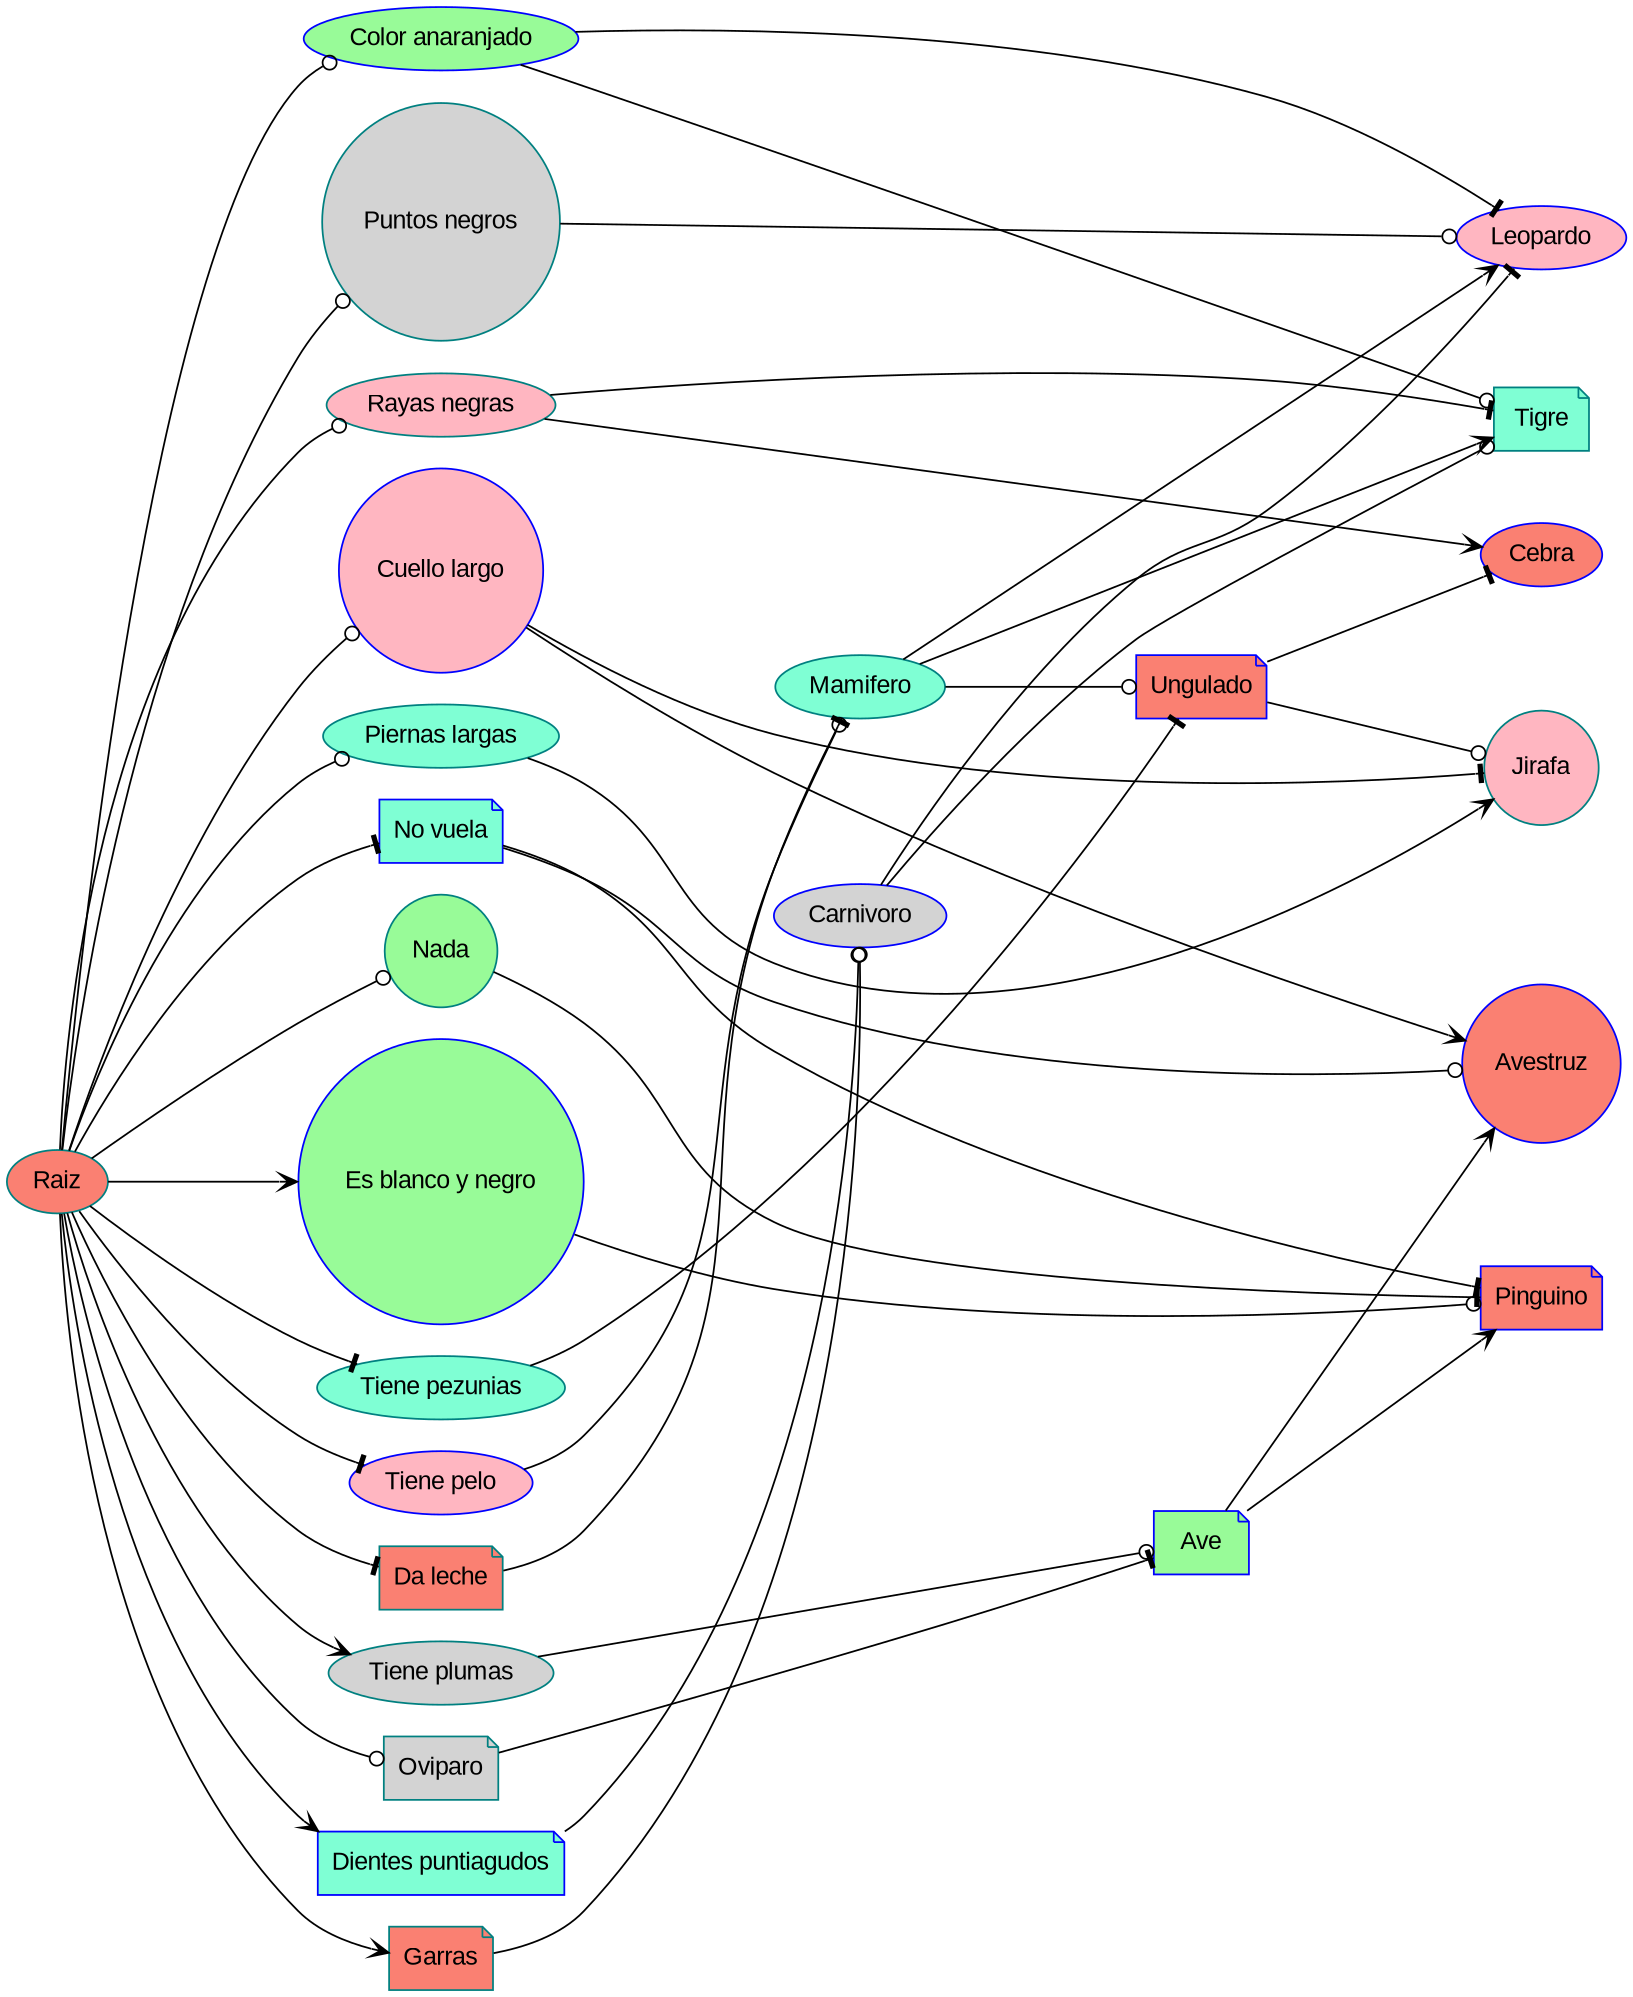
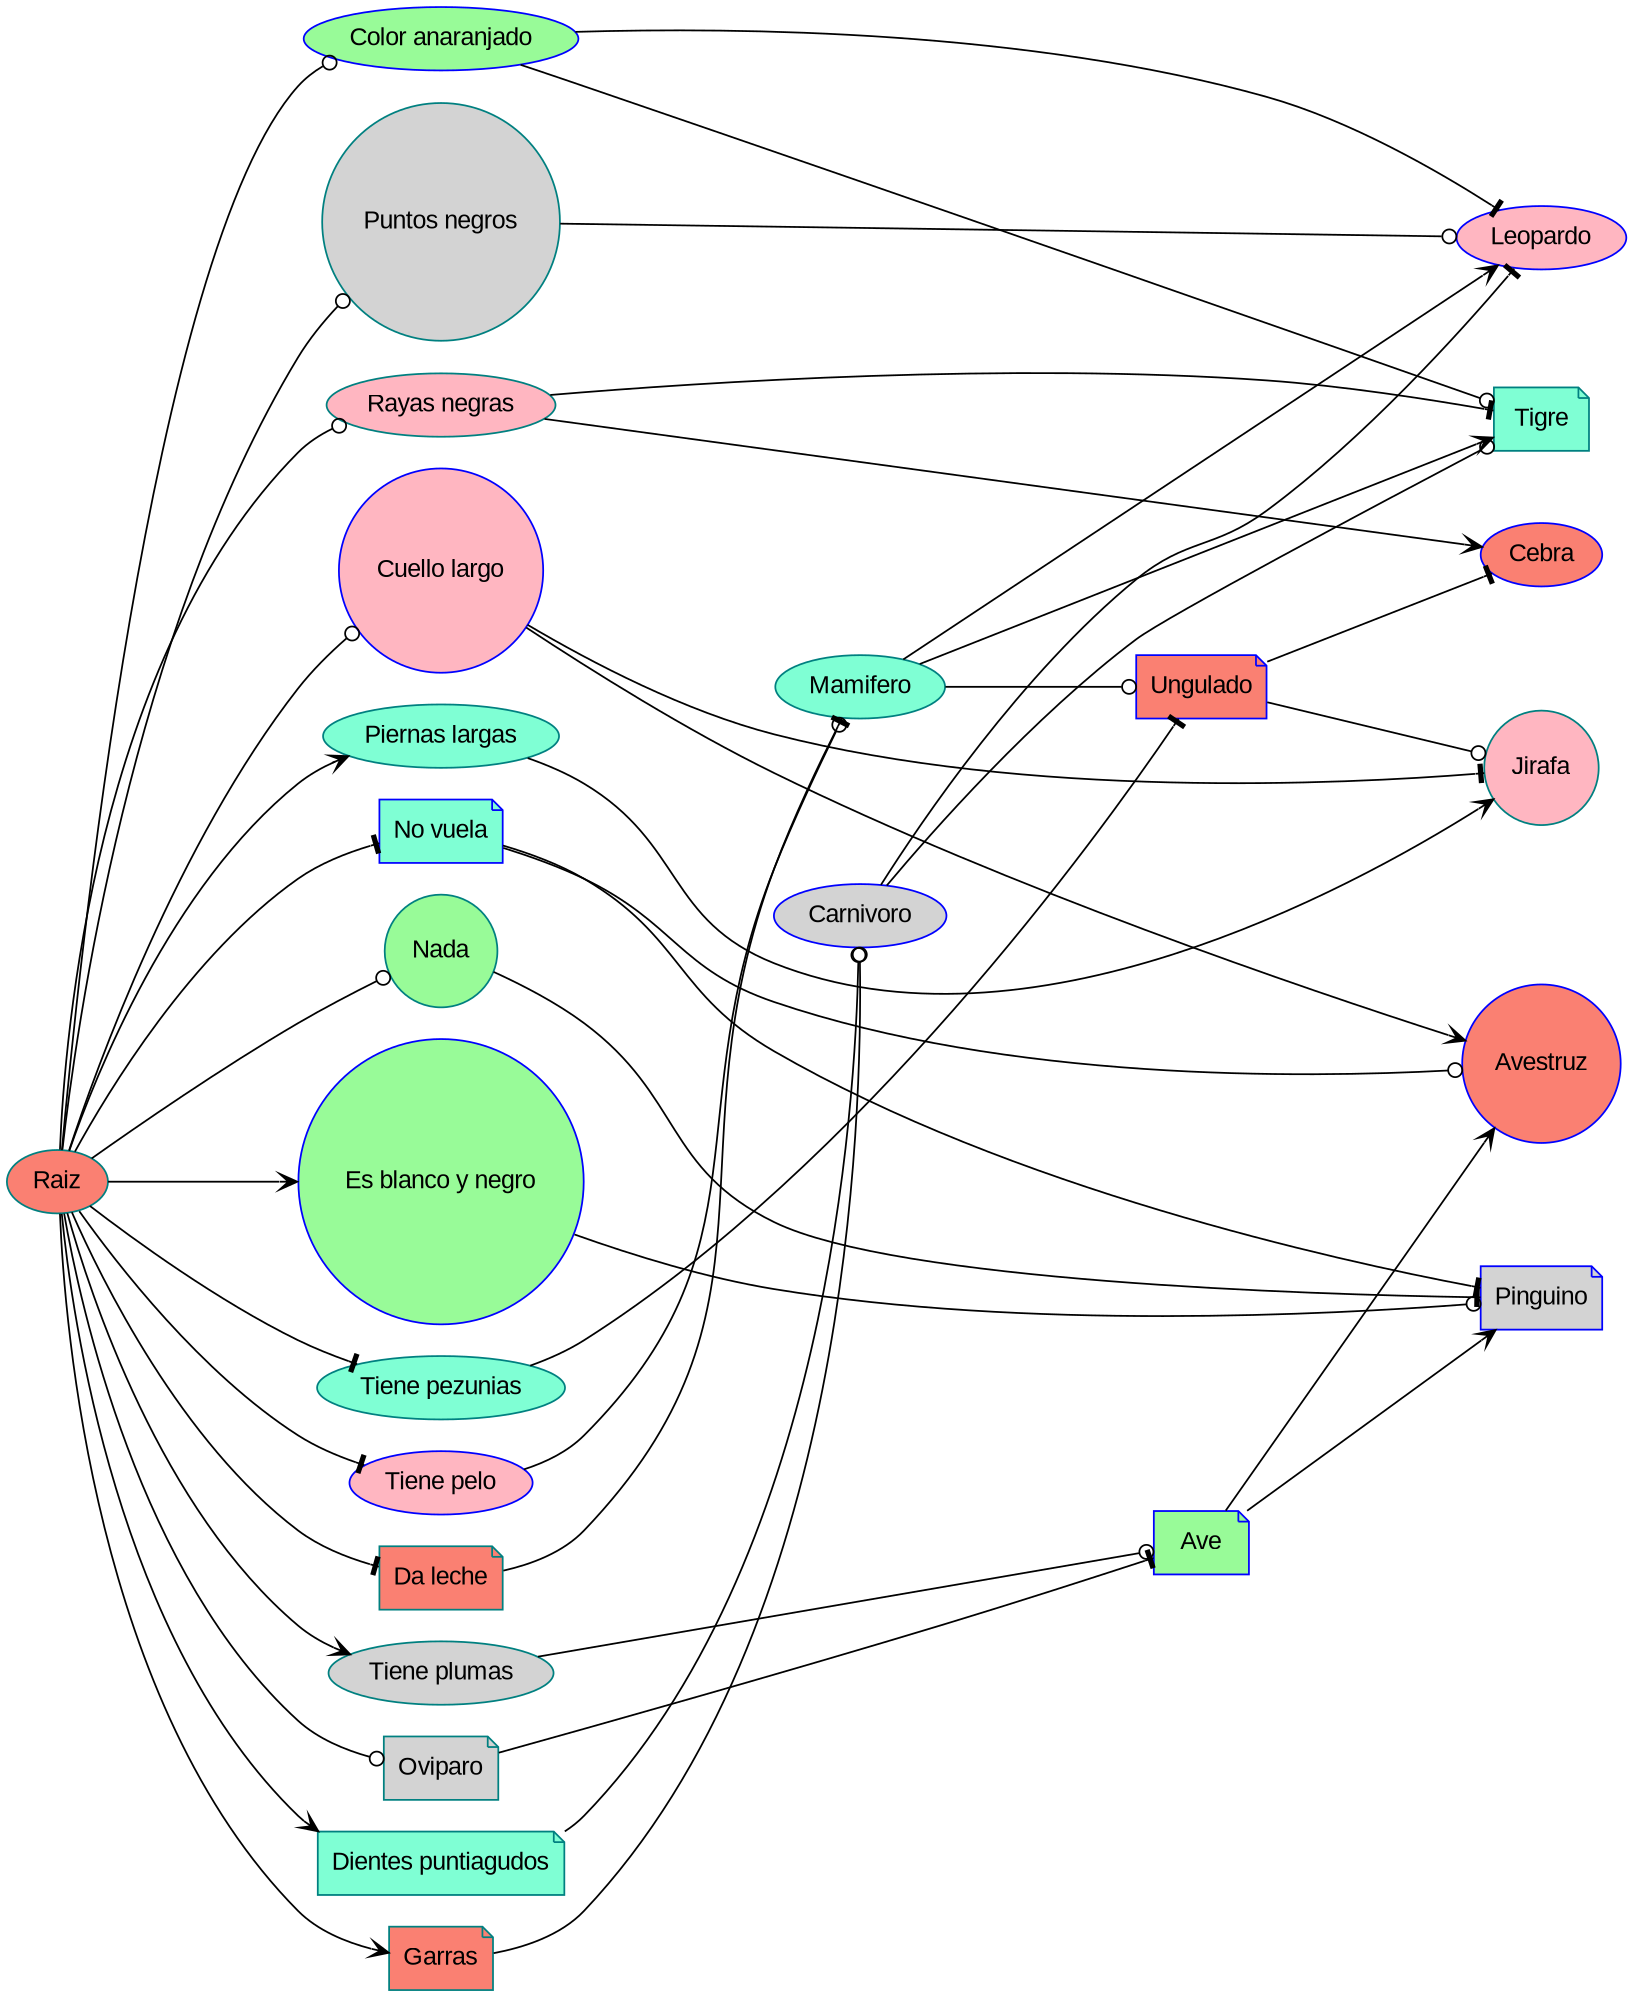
(171, 934) -> (171, 934)
(1541, 1298) -> (1541, 1298)
(441, 1863) -> (441, 1863)
